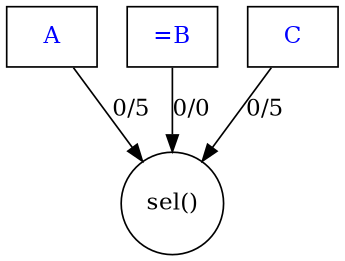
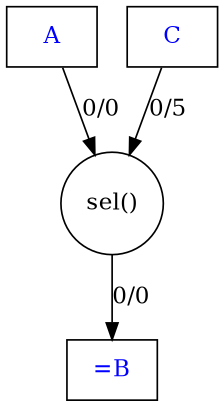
(172, 101) -> (112, 289)
(131, 110) -> (101, 110)
